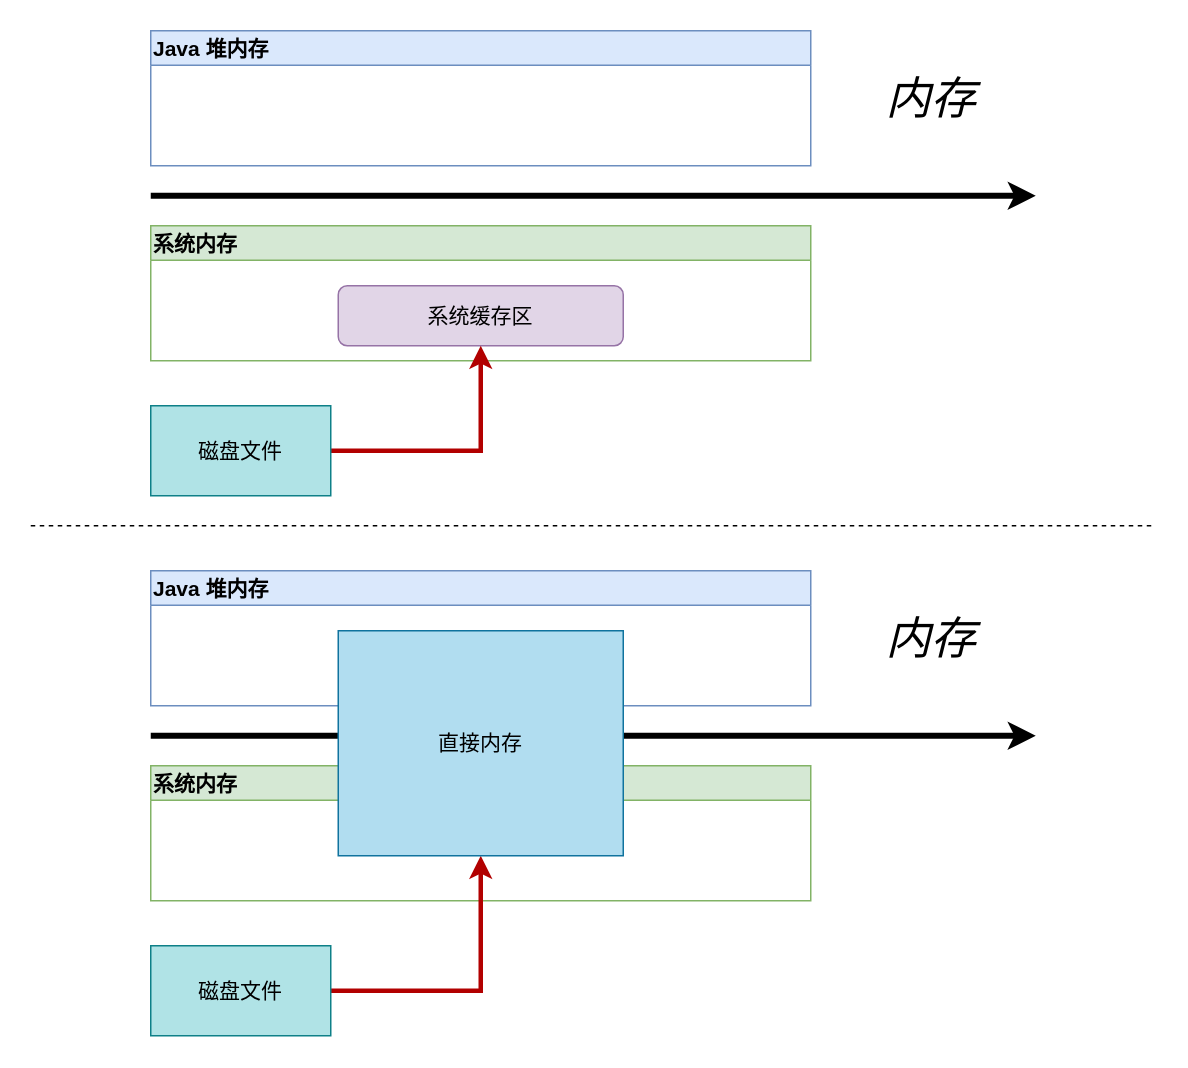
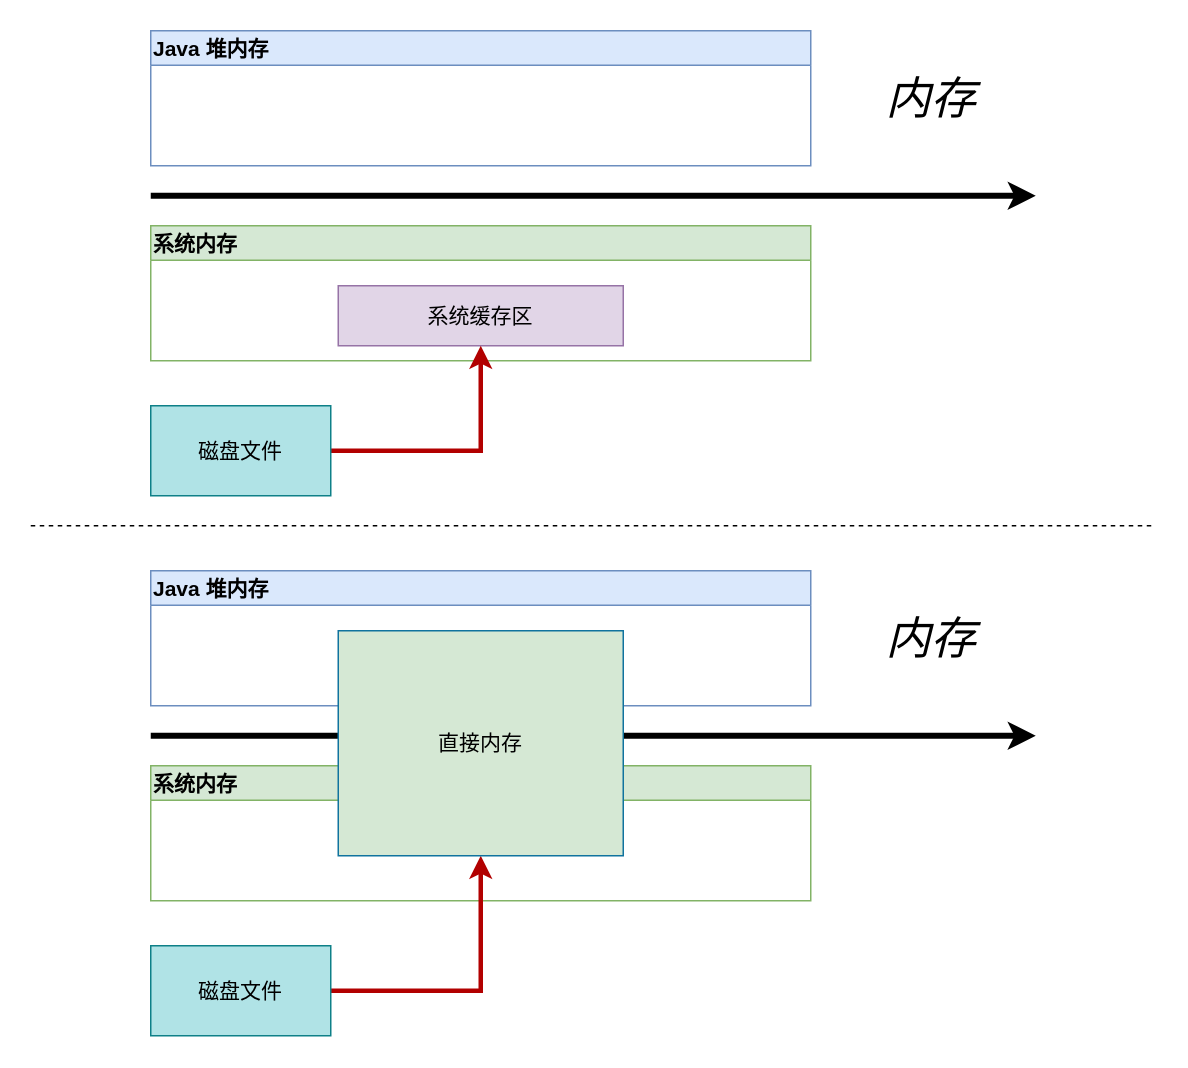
(481, 316) -> (481, 316)
(481, 743) -> (481, 743)
